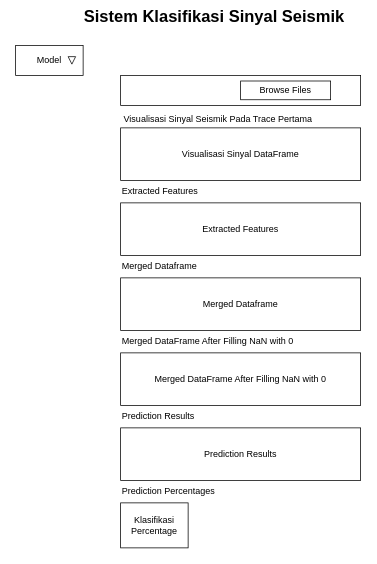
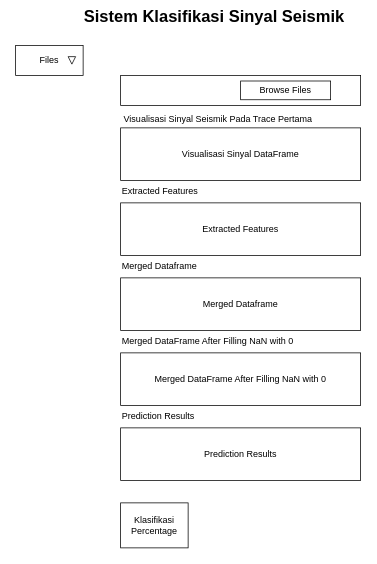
(49, 60) -> (49, 60)
(233, 492) -> none
